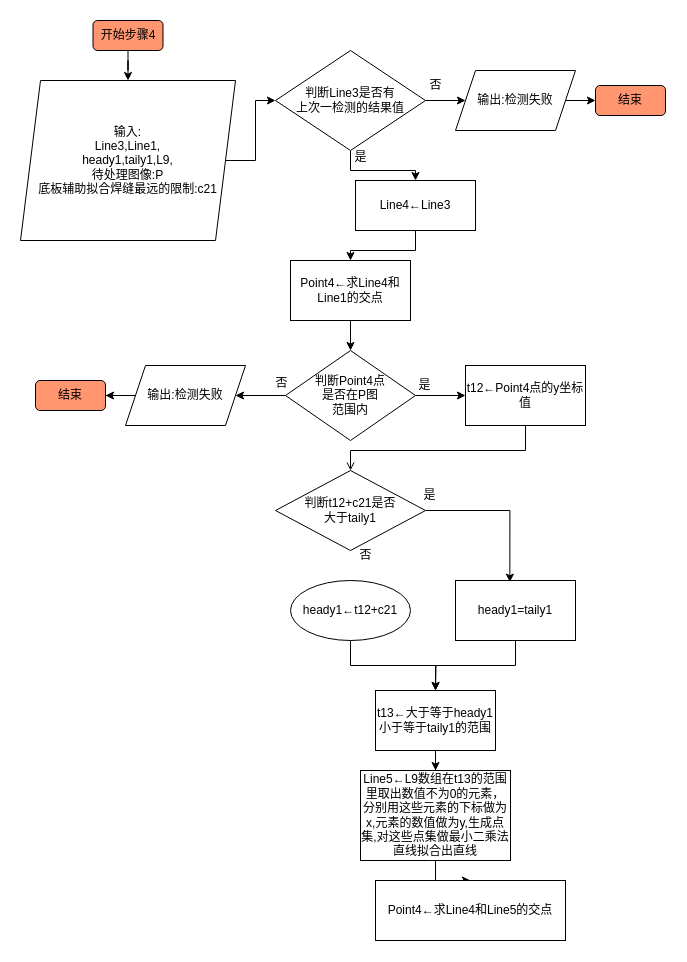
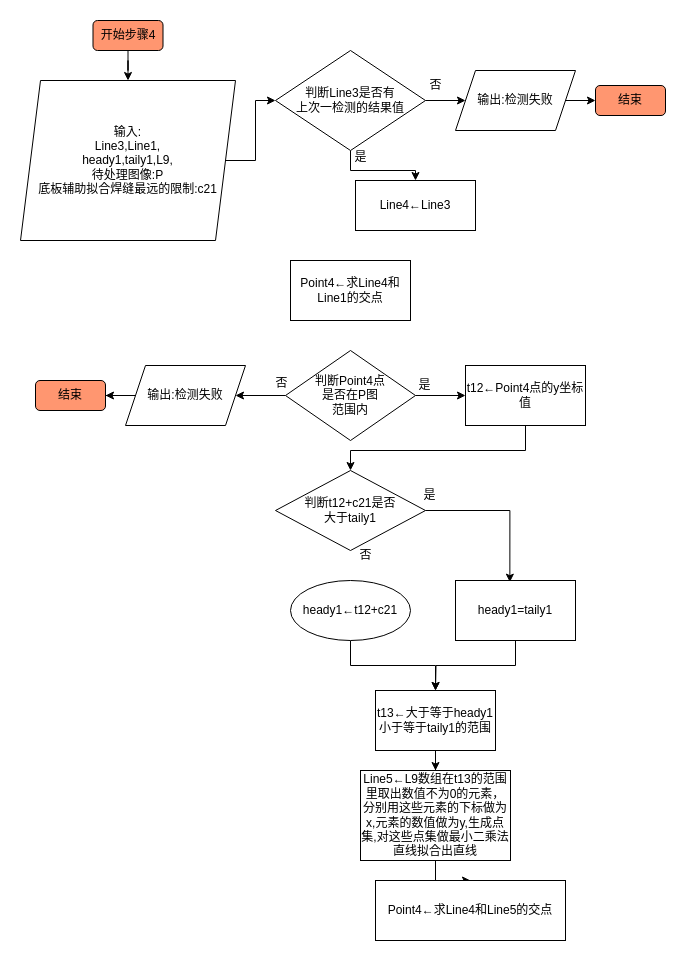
(392, 251) -> none
(351, 340) -> none
(351, 464) -> (351, 462)
